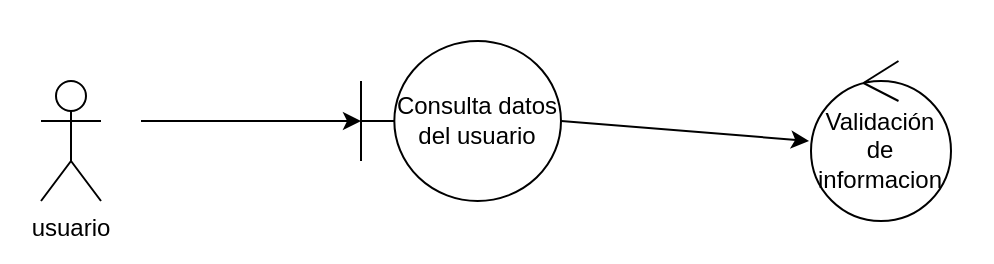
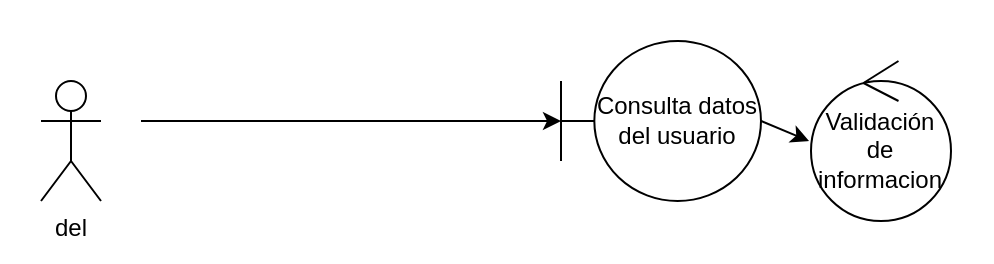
(461, 121) -> (661, 121)
(72, 229) -> (72, 229)
